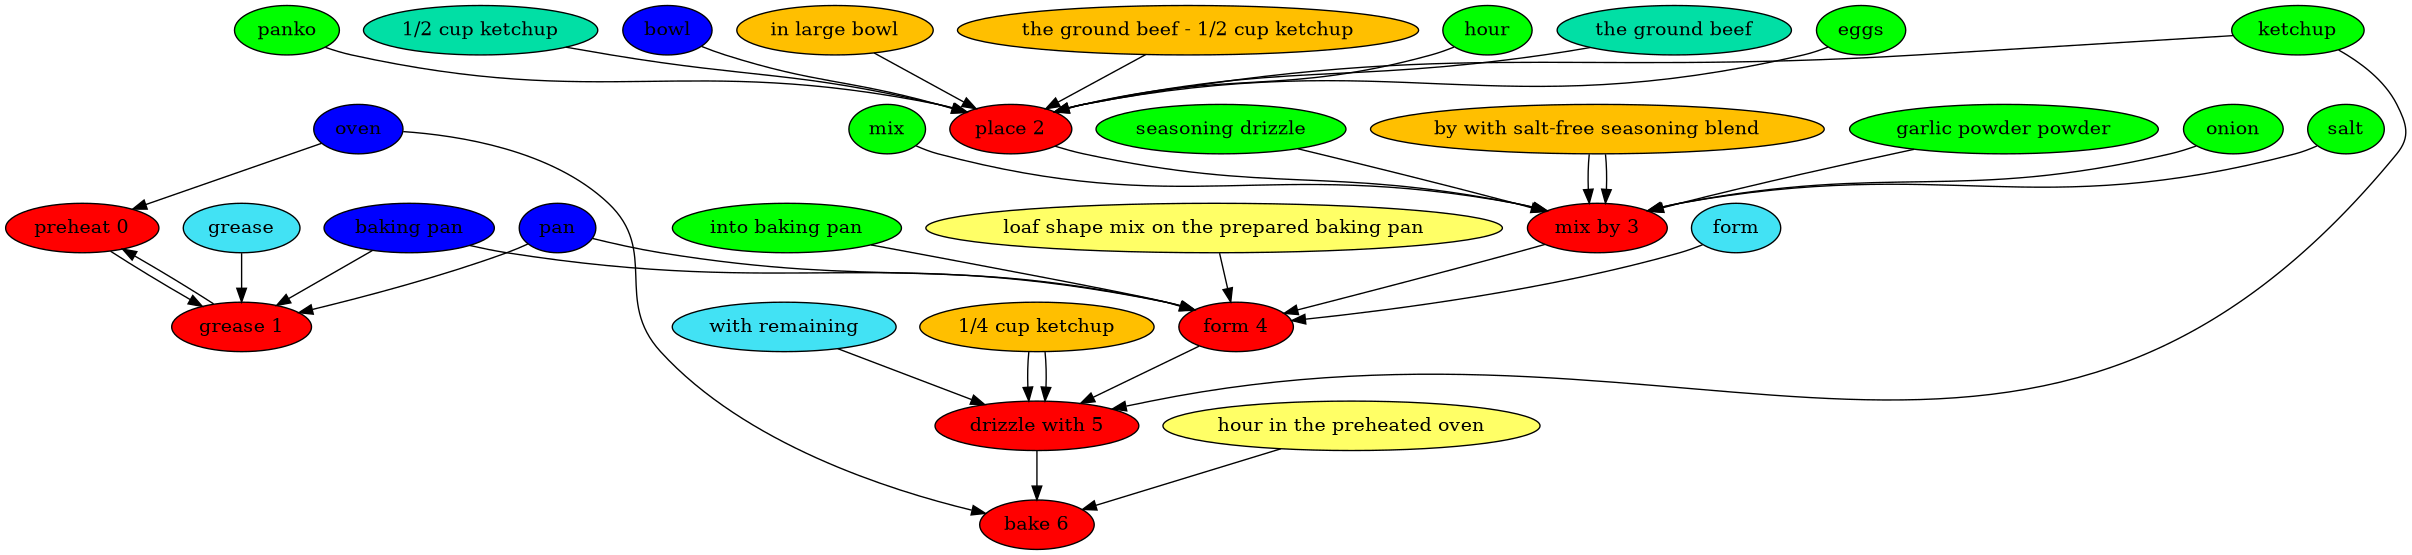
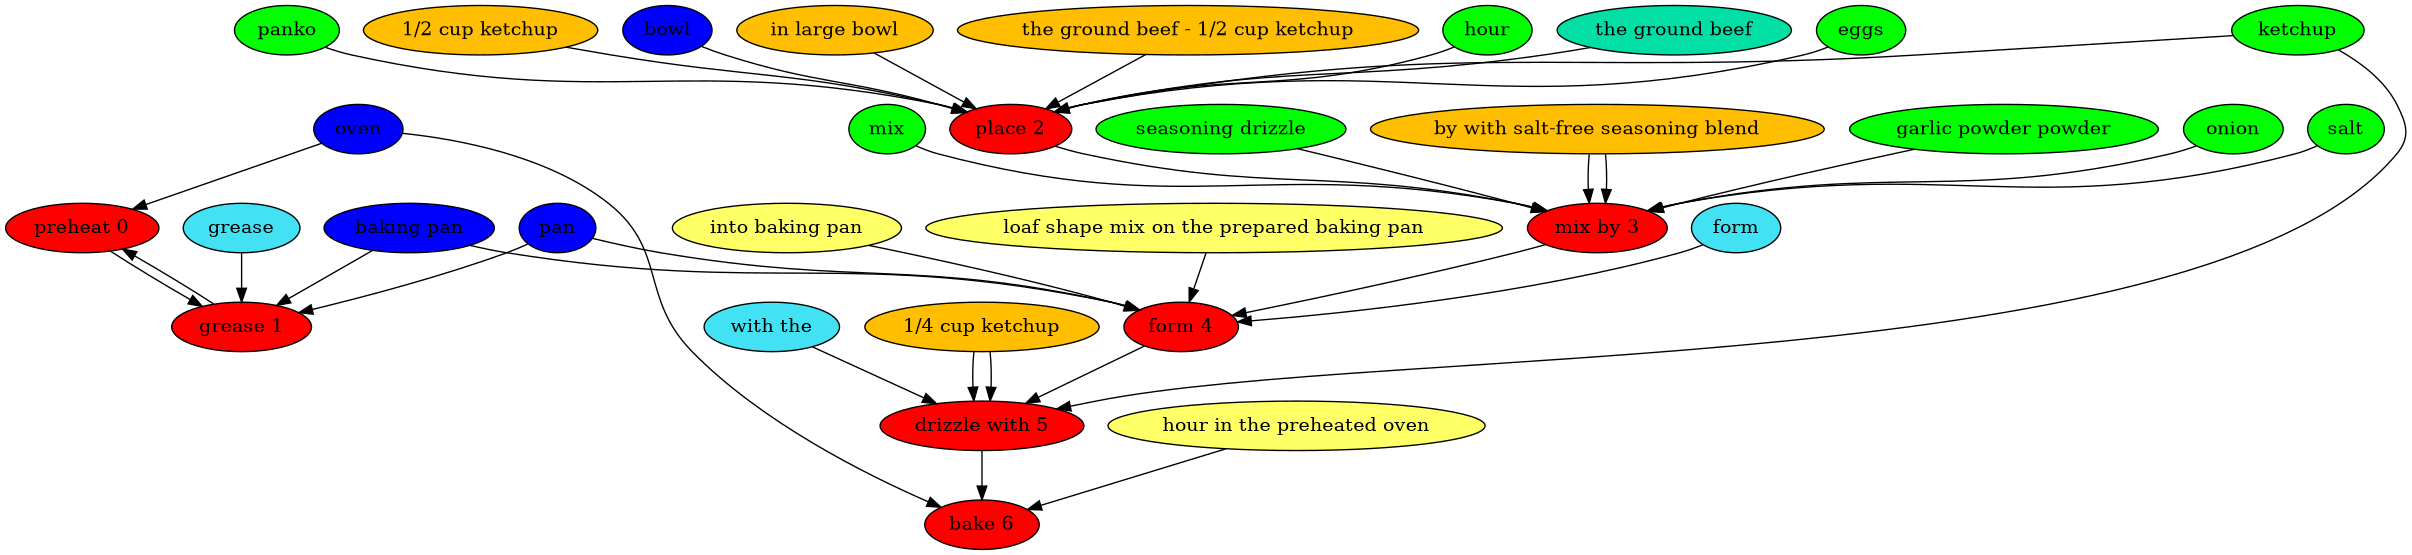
(481, 30) -> (481, 30)
(787, 228) -> (787, 228)
(784, 327) -> (772, 327)
